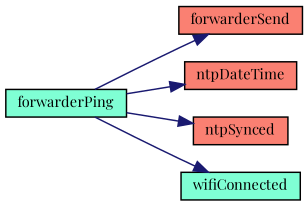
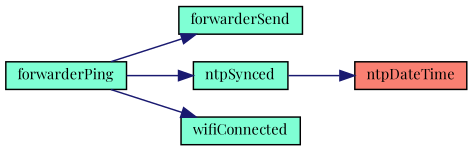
(241, 20) -> (241, 20)
(148, 90) -> (314, 76)
(241, 131) -> (241, 76)
